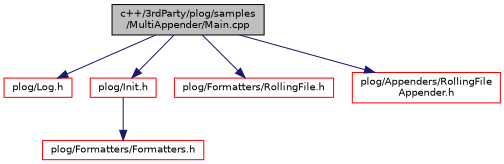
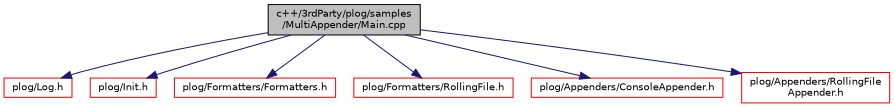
none -> (627, 88)
(123, 114) -> (300, 53)
